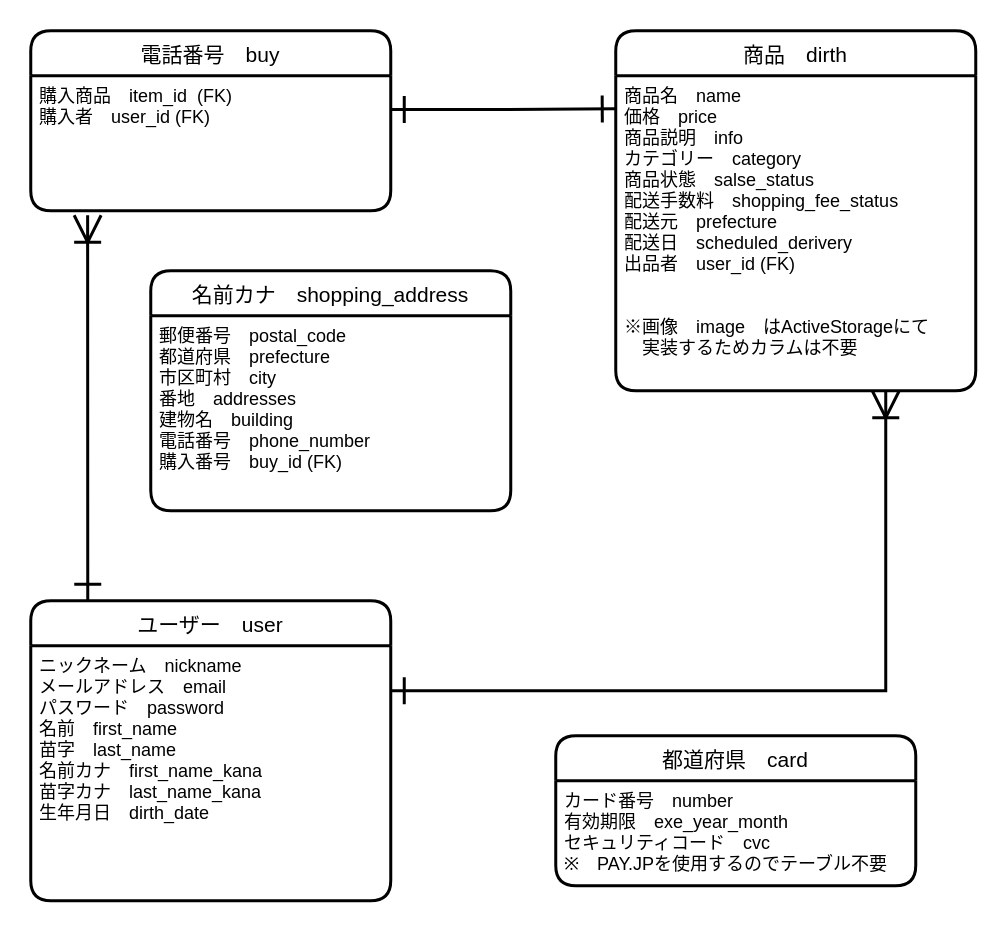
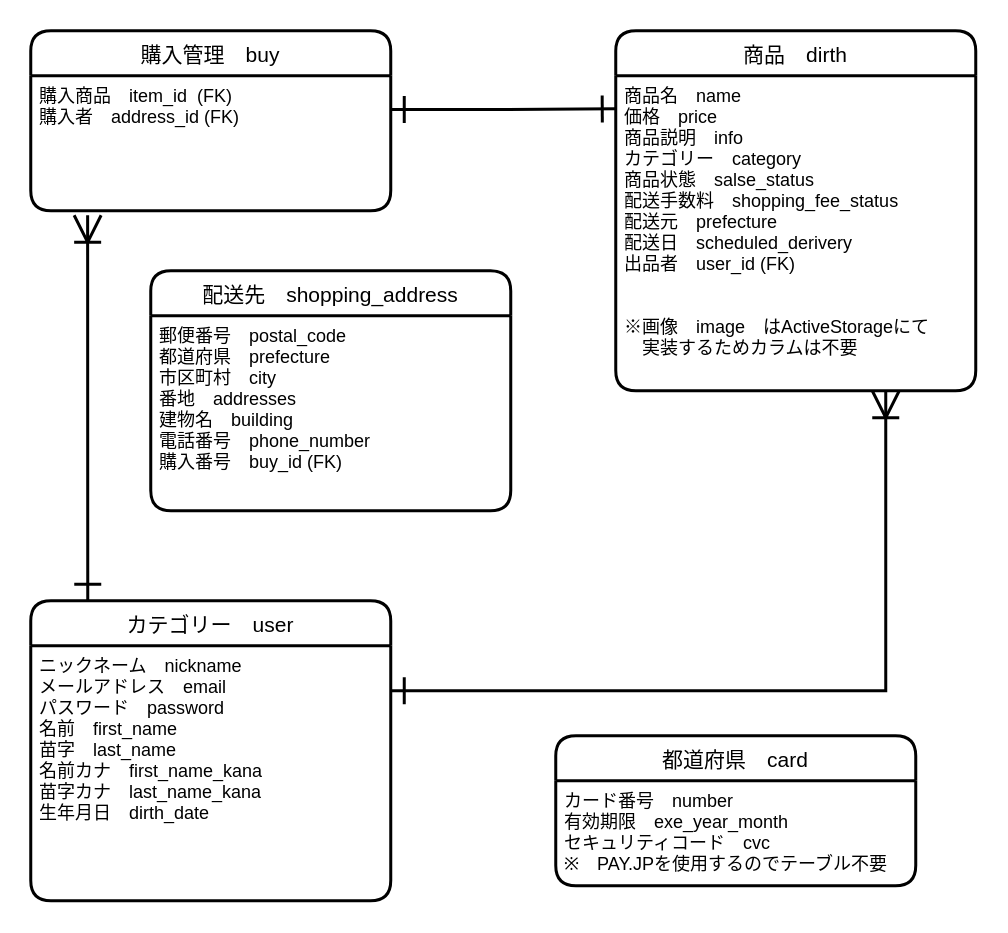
(210, 55) -> (210, 55)
(143, 96) -> (143, 96)
(330, 295) -> (330, 295)
(210, 625) -> (210, 625)
